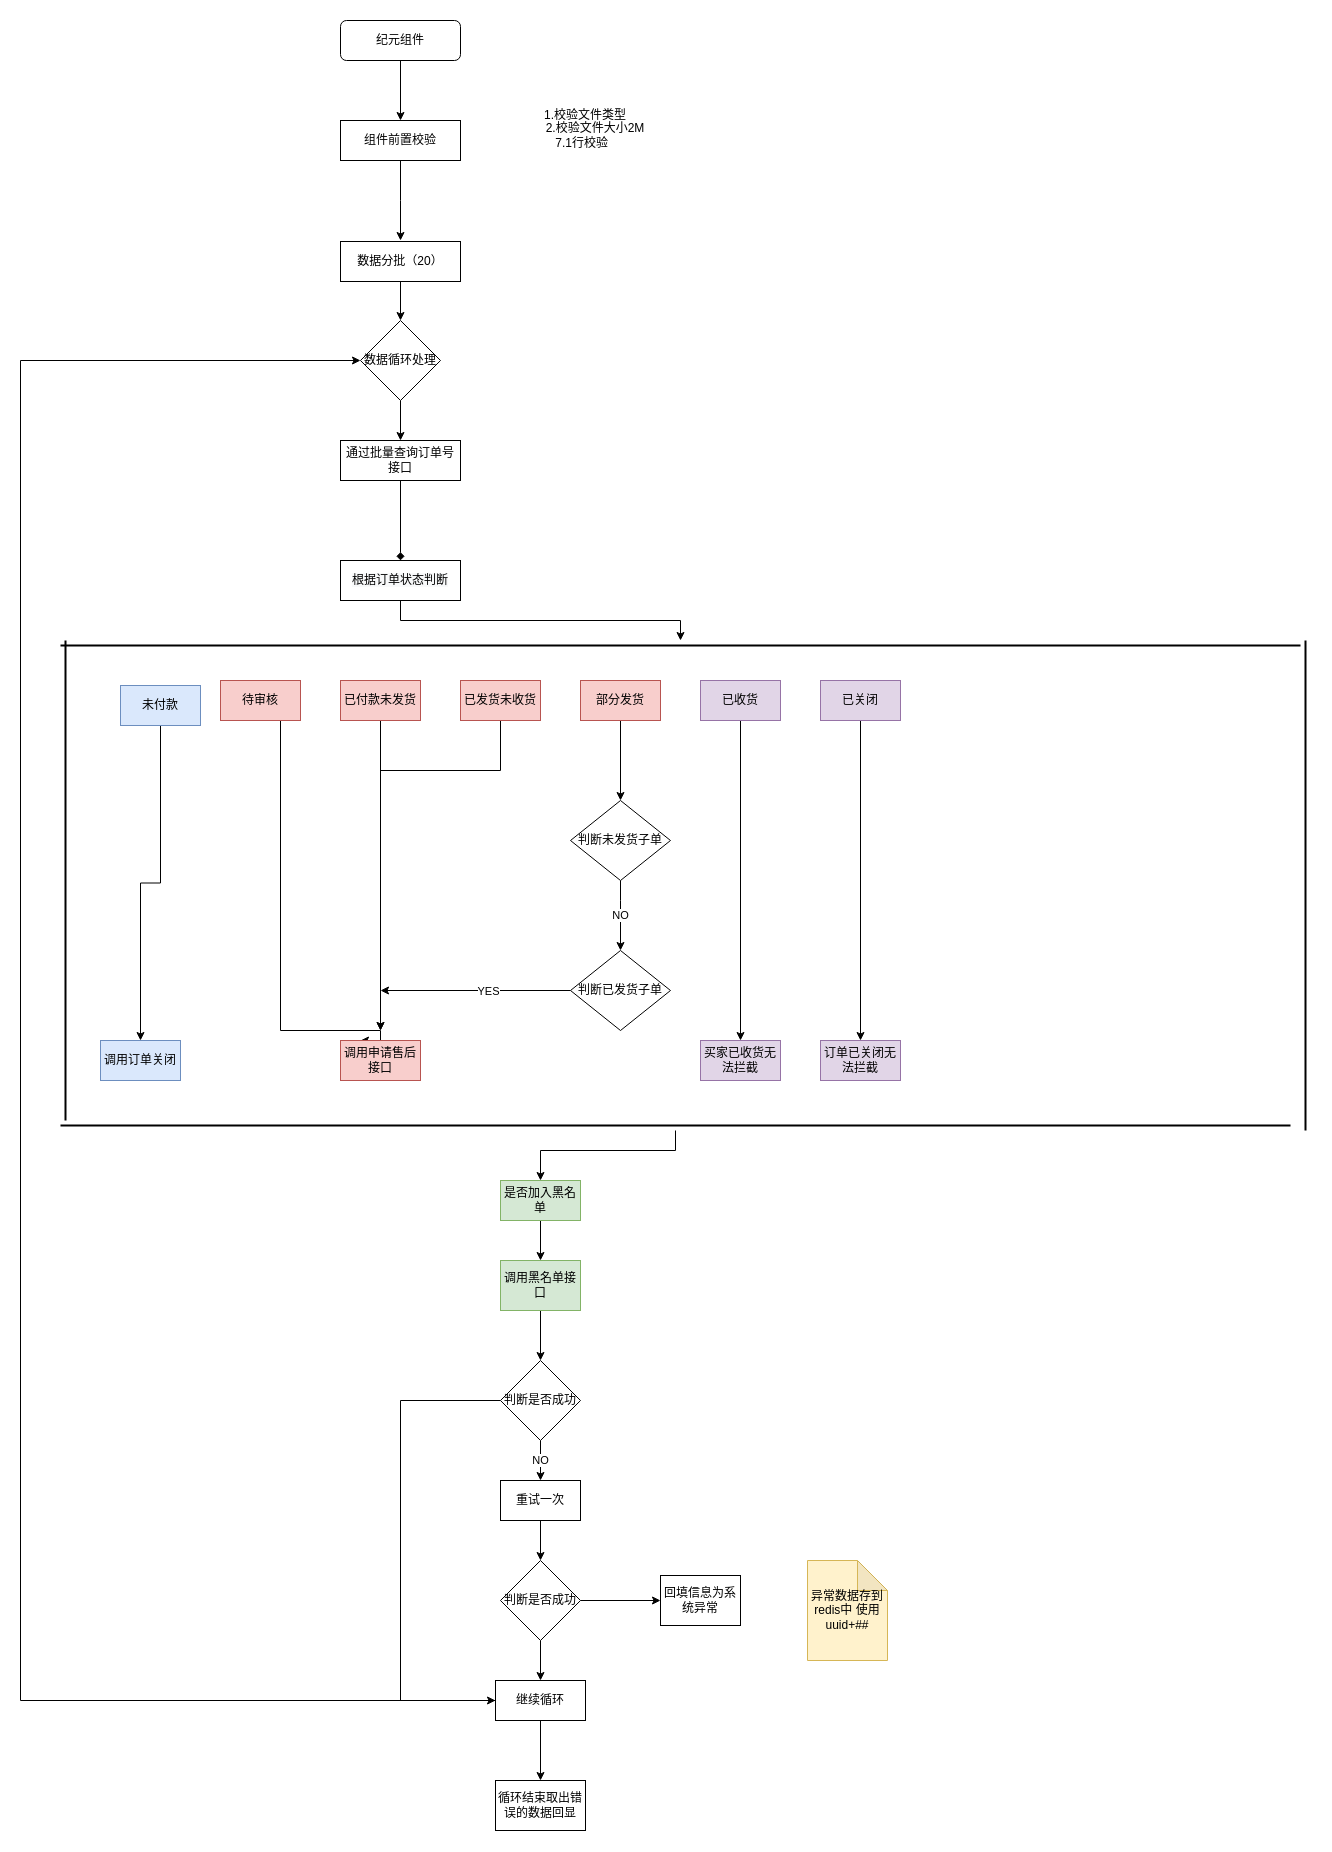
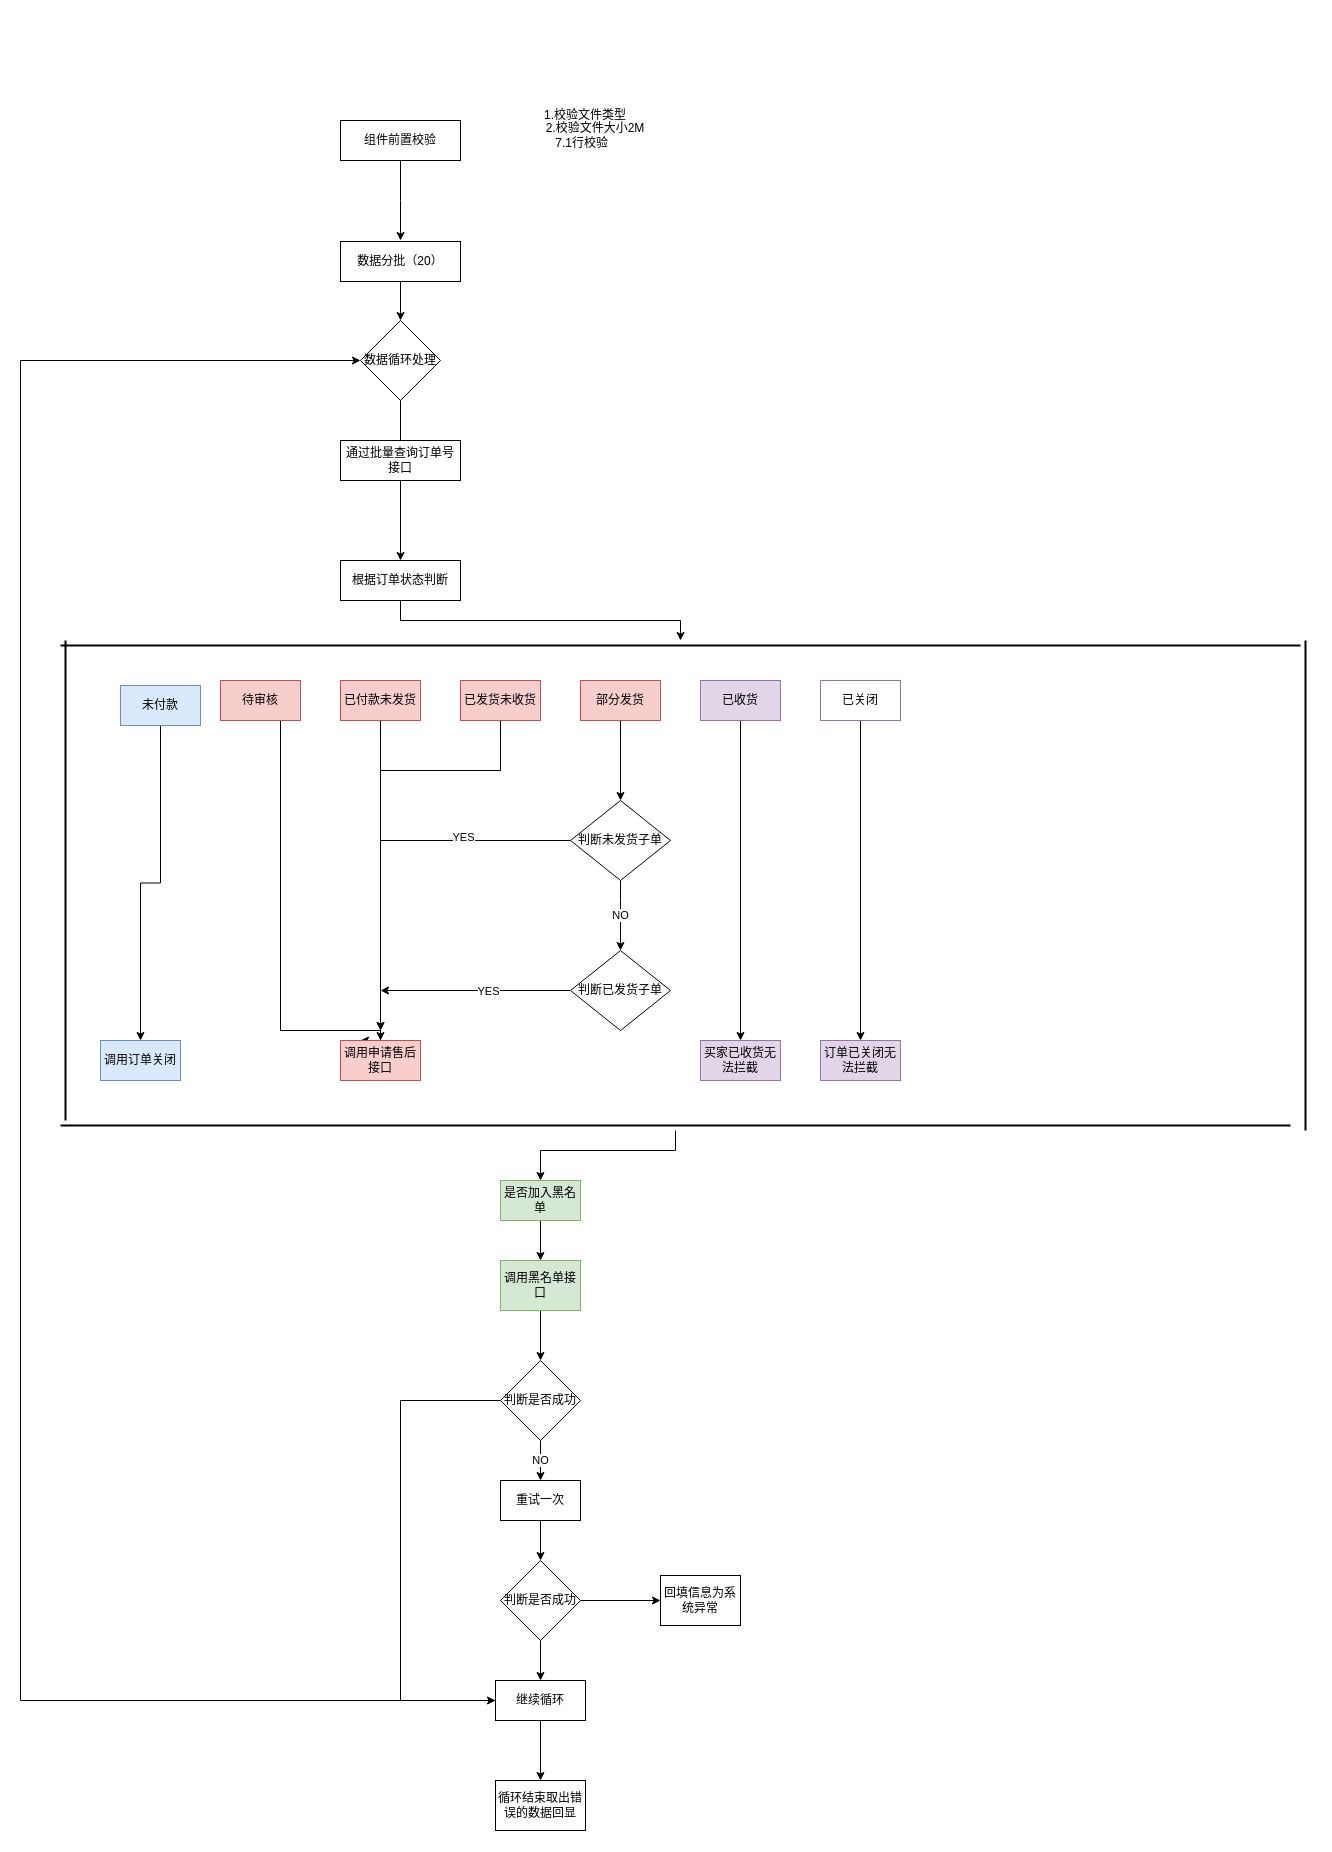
(401, 41) -> none
(401, 87) -> none
(401, 432) -> (401, 435)
(401, 552) -> (401, 552)
(861, 701) -> (861, 701)
none -> (477, 841)
(848, 1611) -> none
